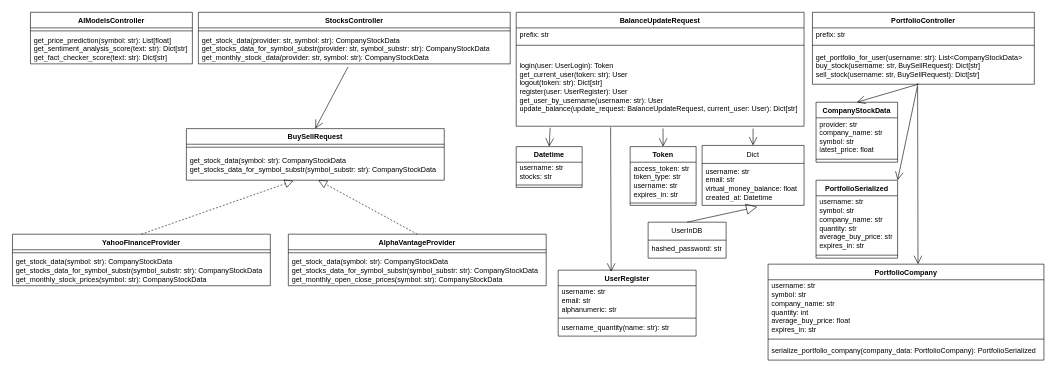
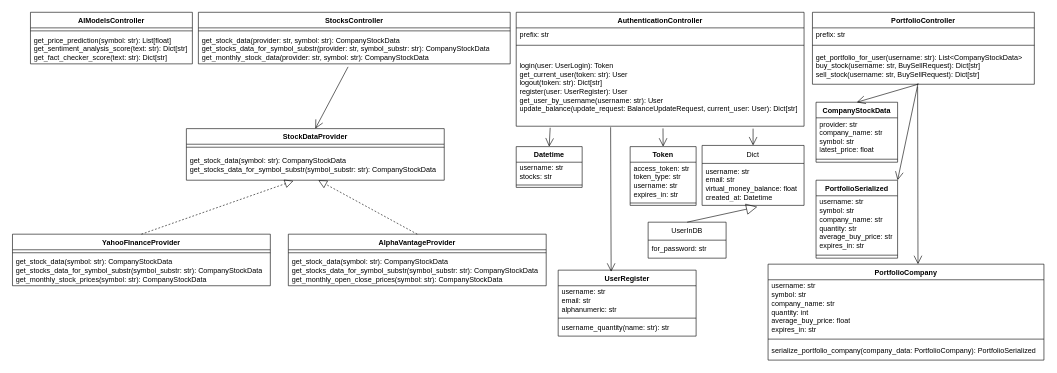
(660, 21) -> (660, 21)
(315, 137) -> (315, 137)
(688, 249) -> (684, 249)
